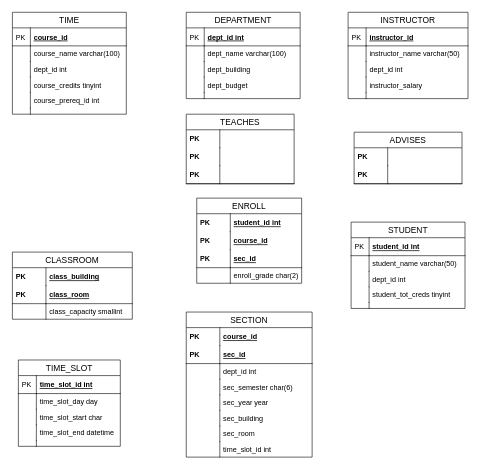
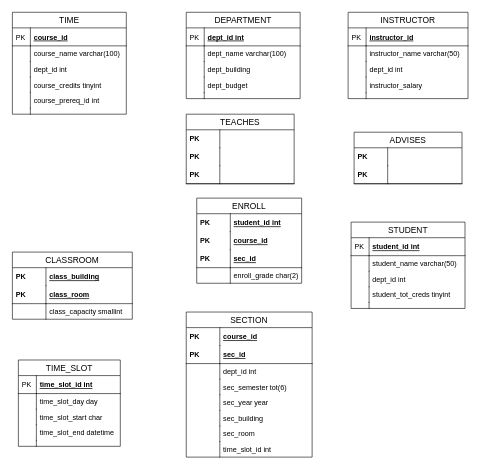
(263, 388) -> (261, 388)
